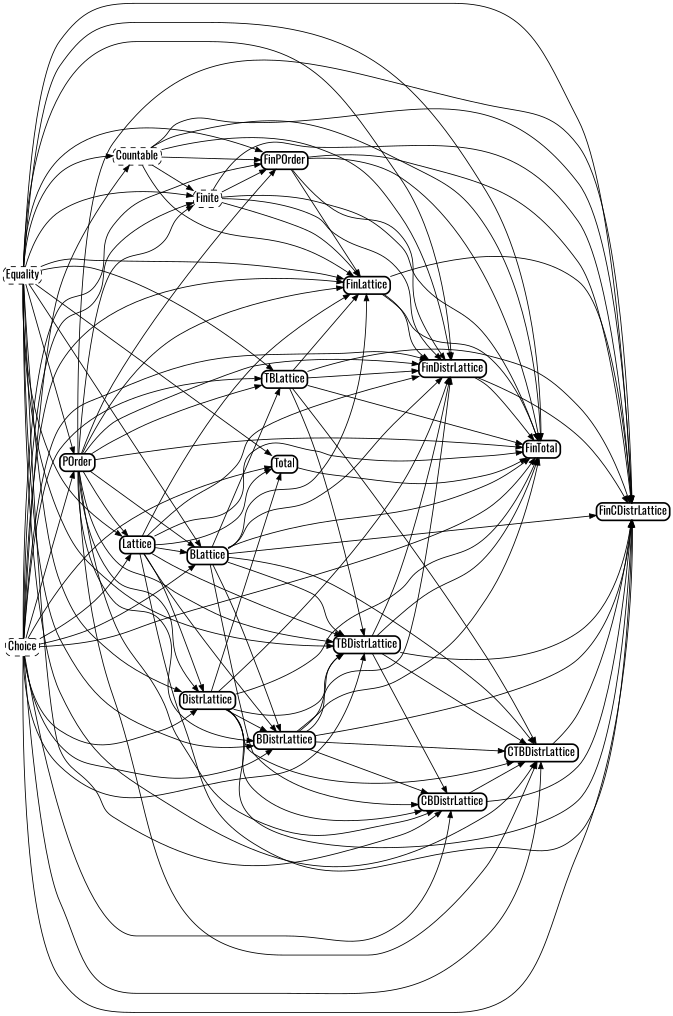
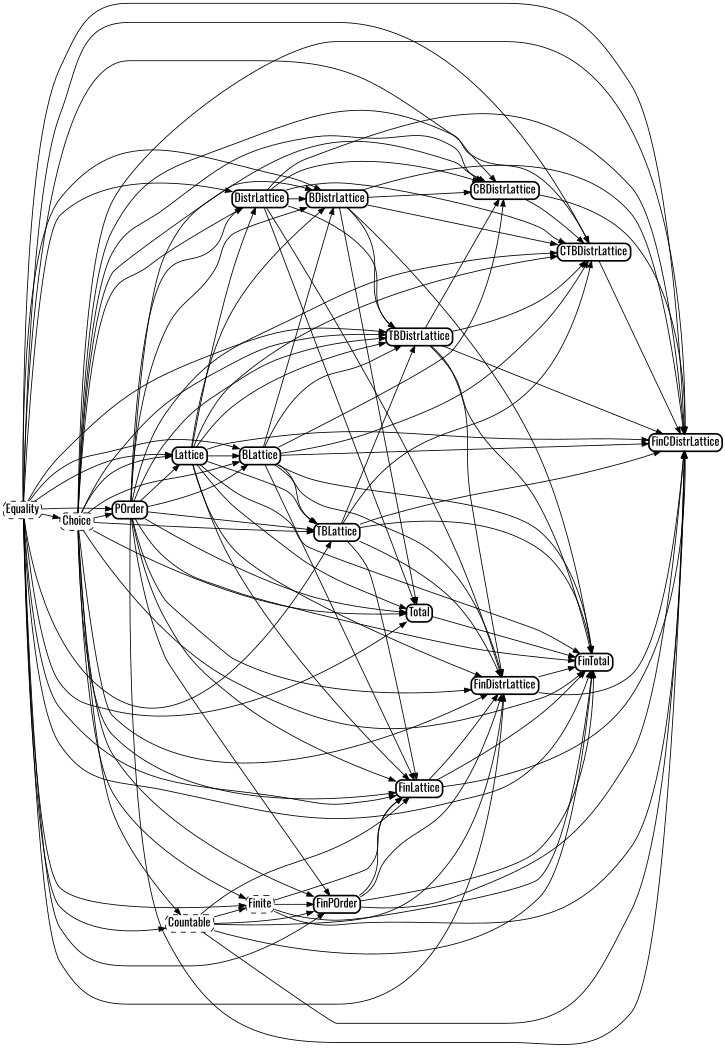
(356, 245) -> none
(98, 311) -> (261, 578)
none -> (348, 313)
none -> (266, 482)
none -> (47, 515)
(404, 586) -> none
(420, 590) -> (379, 413)
